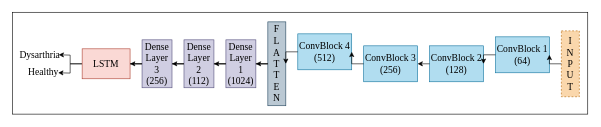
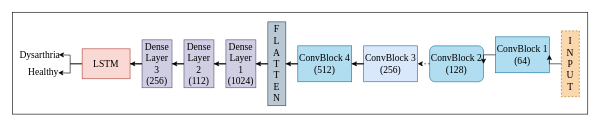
(325, 52) -> (325, 64)
(391, 64) -> (391, 64)
(426, 64) -> (426, 64)
(457, 64) -> (457, 64)
